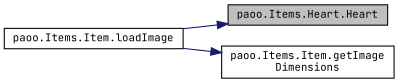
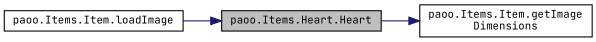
(197, 50) -> (395, 21)
